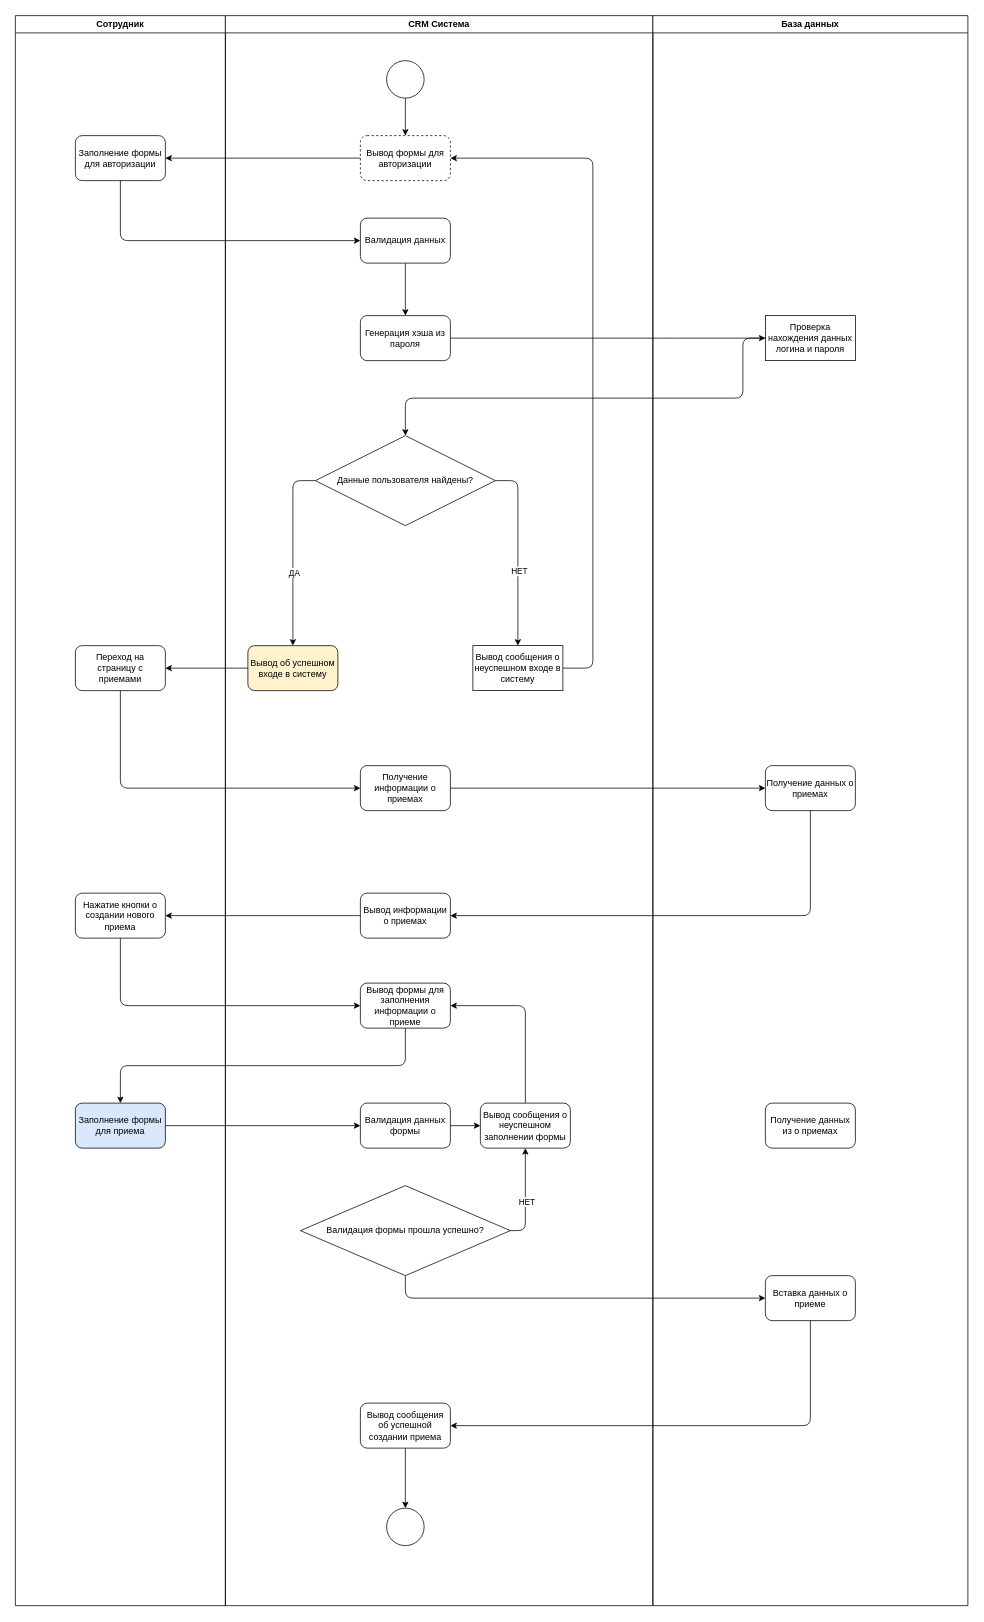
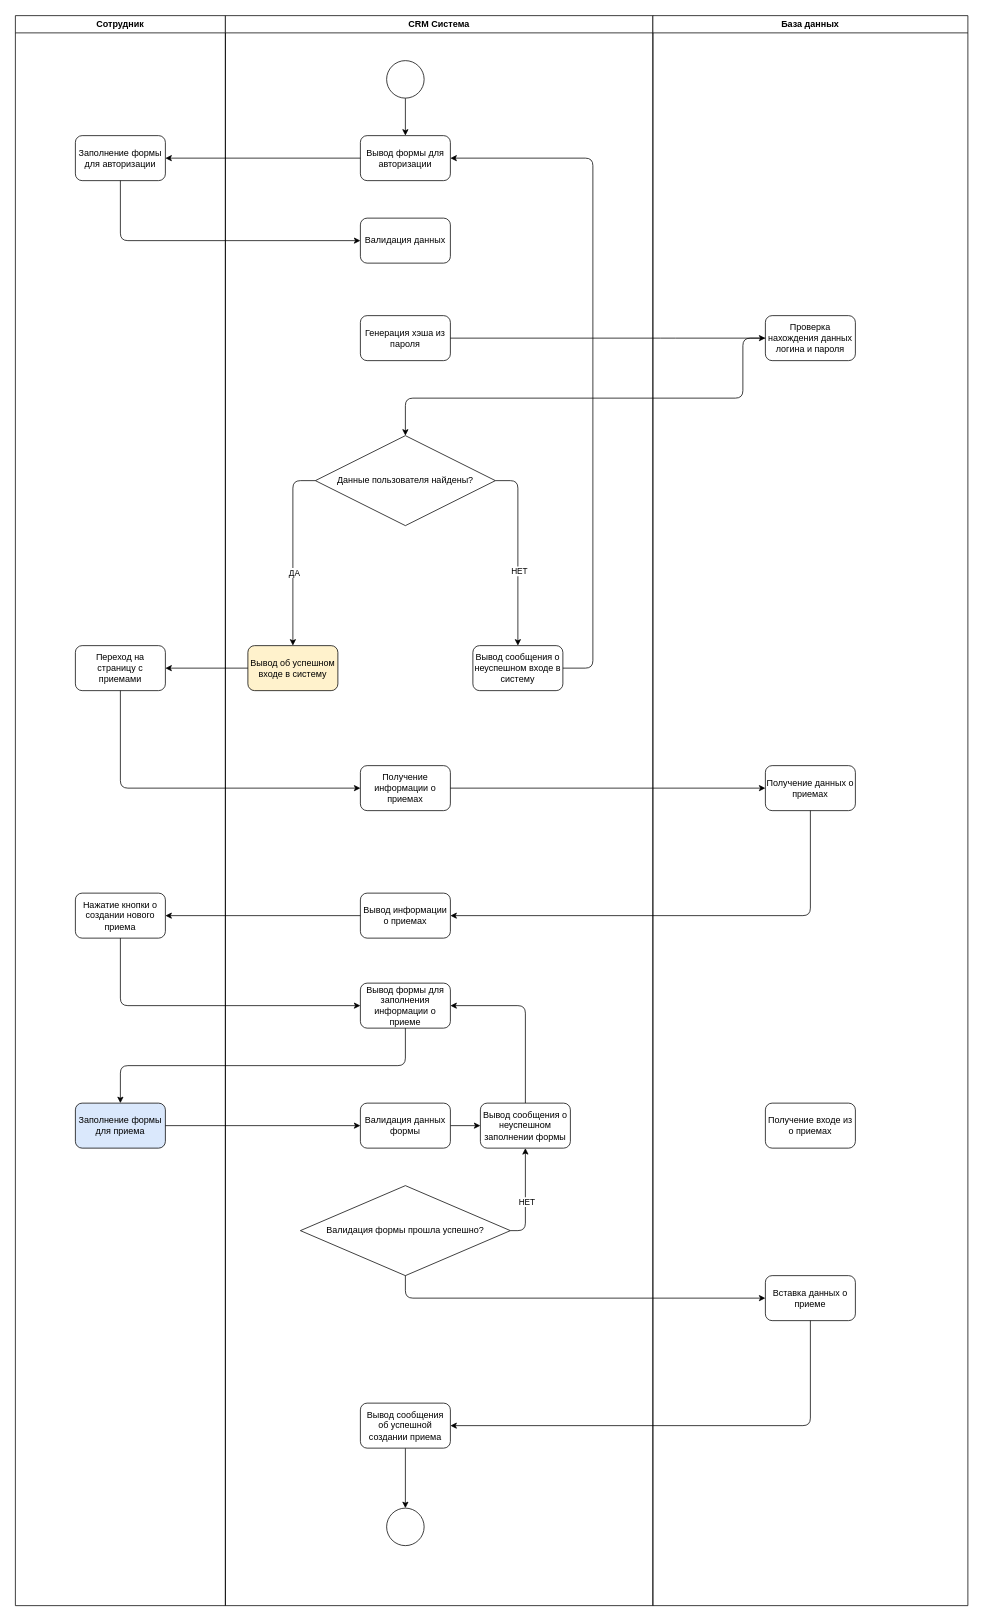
(405, 158) -> (405, 158)
(405, 286) -> none
(810, 338) -> (810, 338)
(518, 668) -> (518, 668)
(810, 1125) -> (810, 1125)
